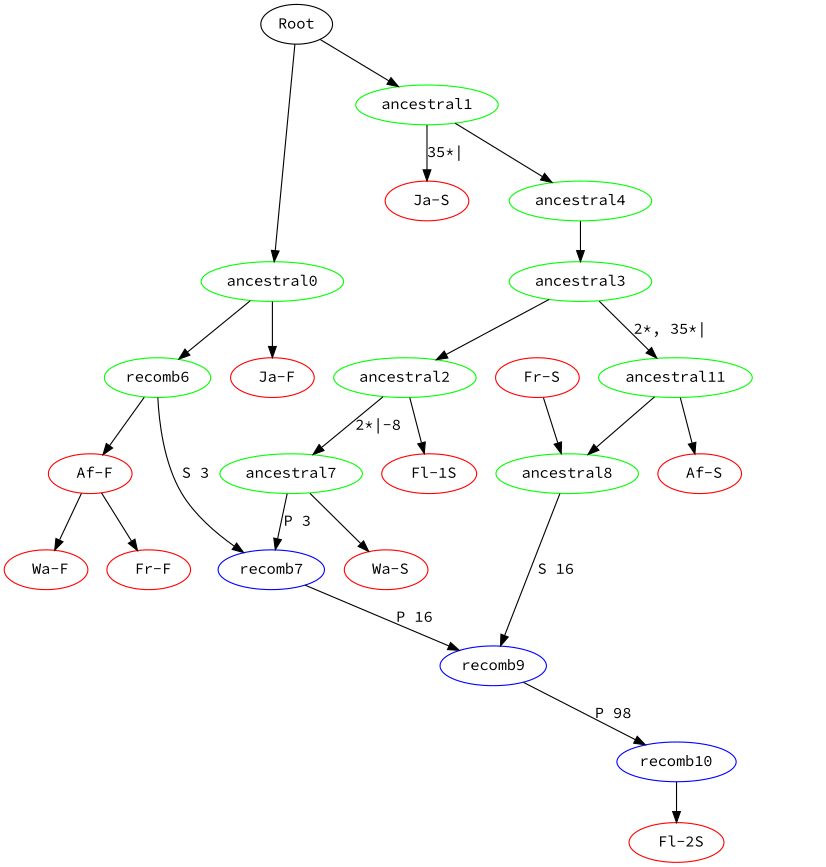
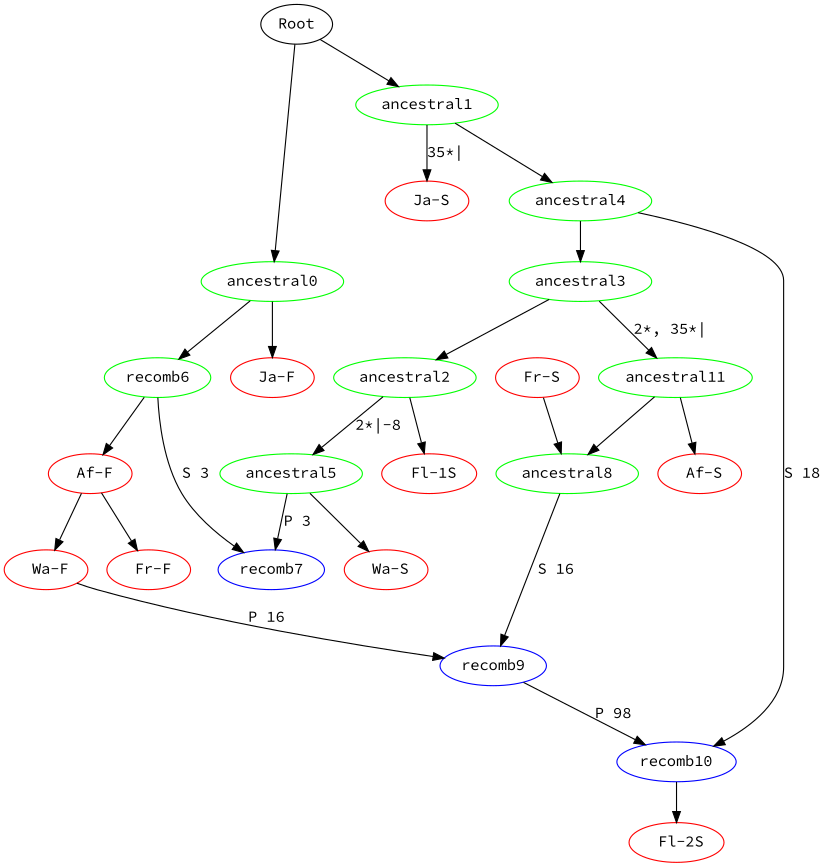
none -> (784, 440)
(291, 474) -> (291, 474)
(377, 616) -> (254, 626)
